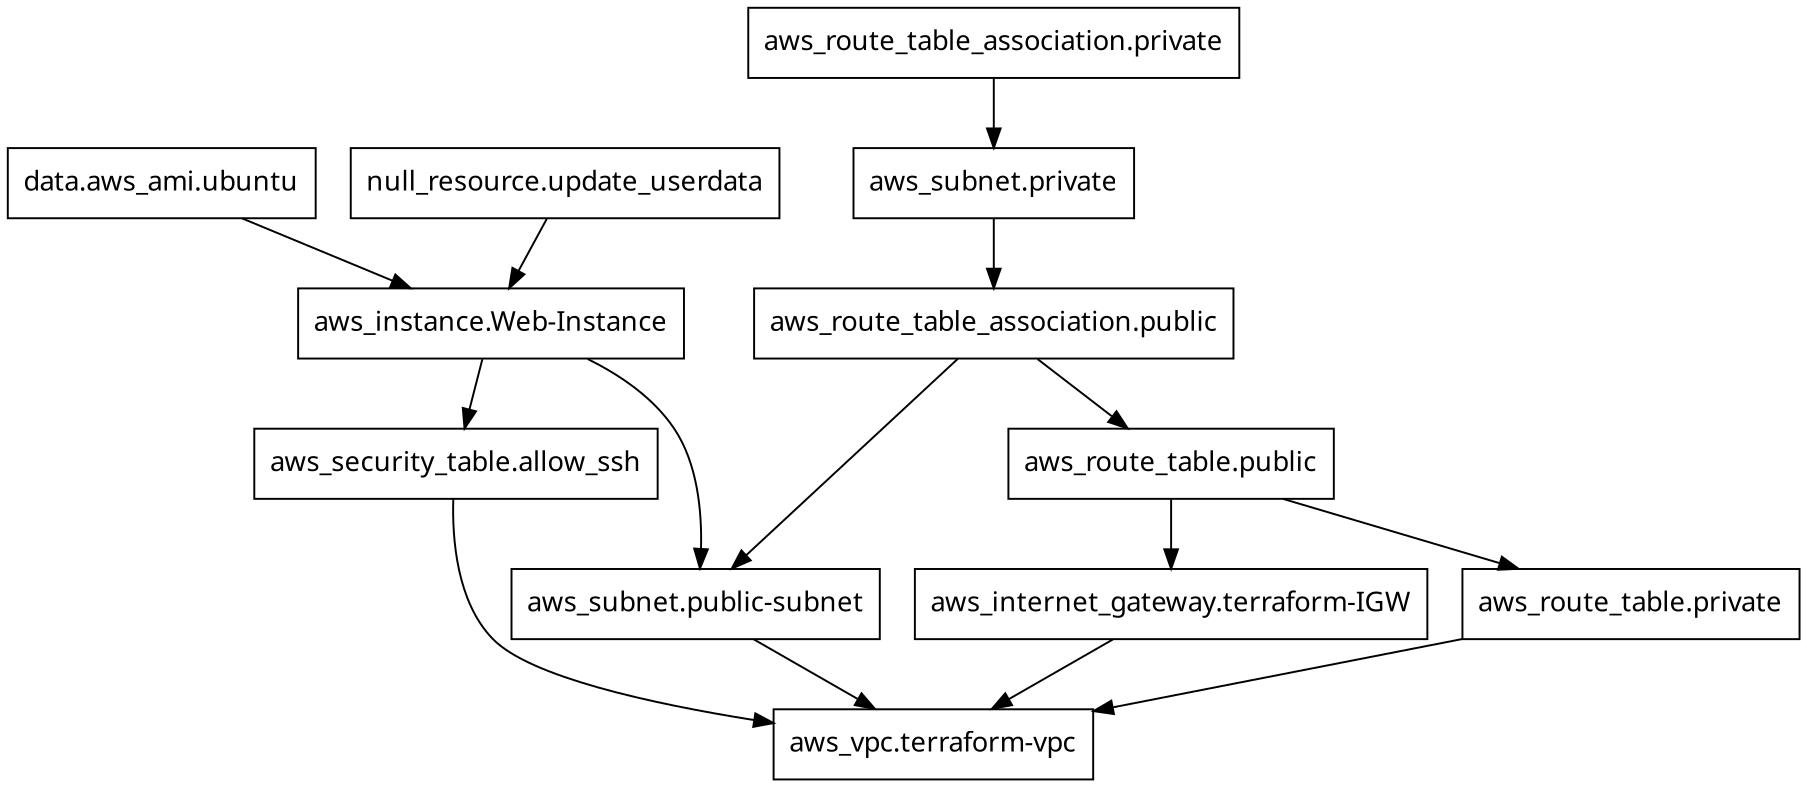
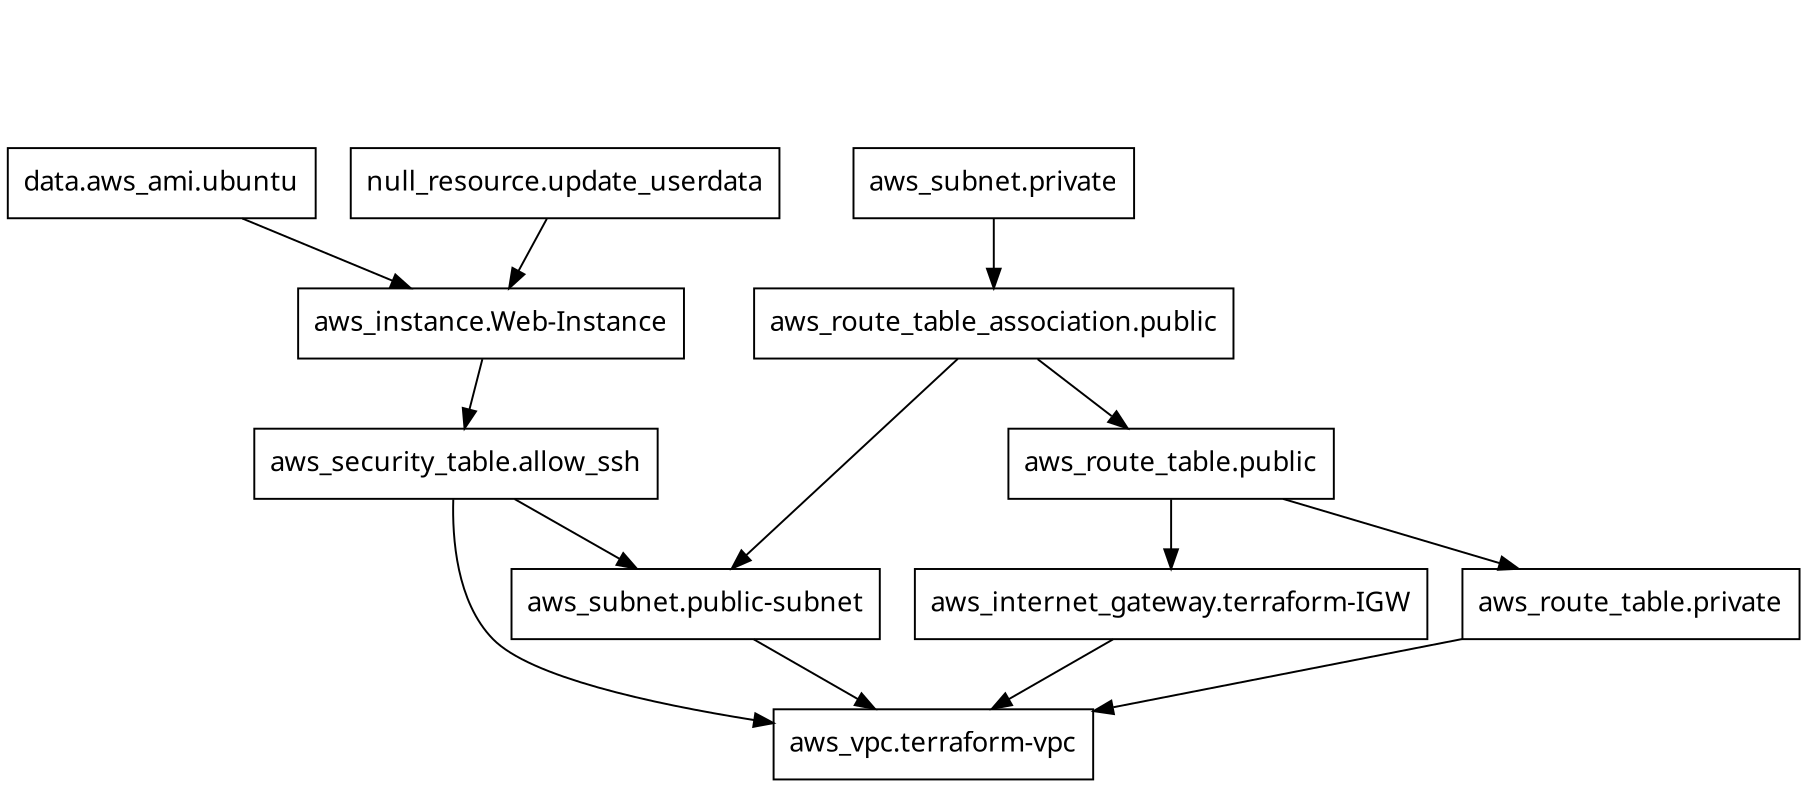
(994, 43) -> none
(677, 434) -> (567, 529)
